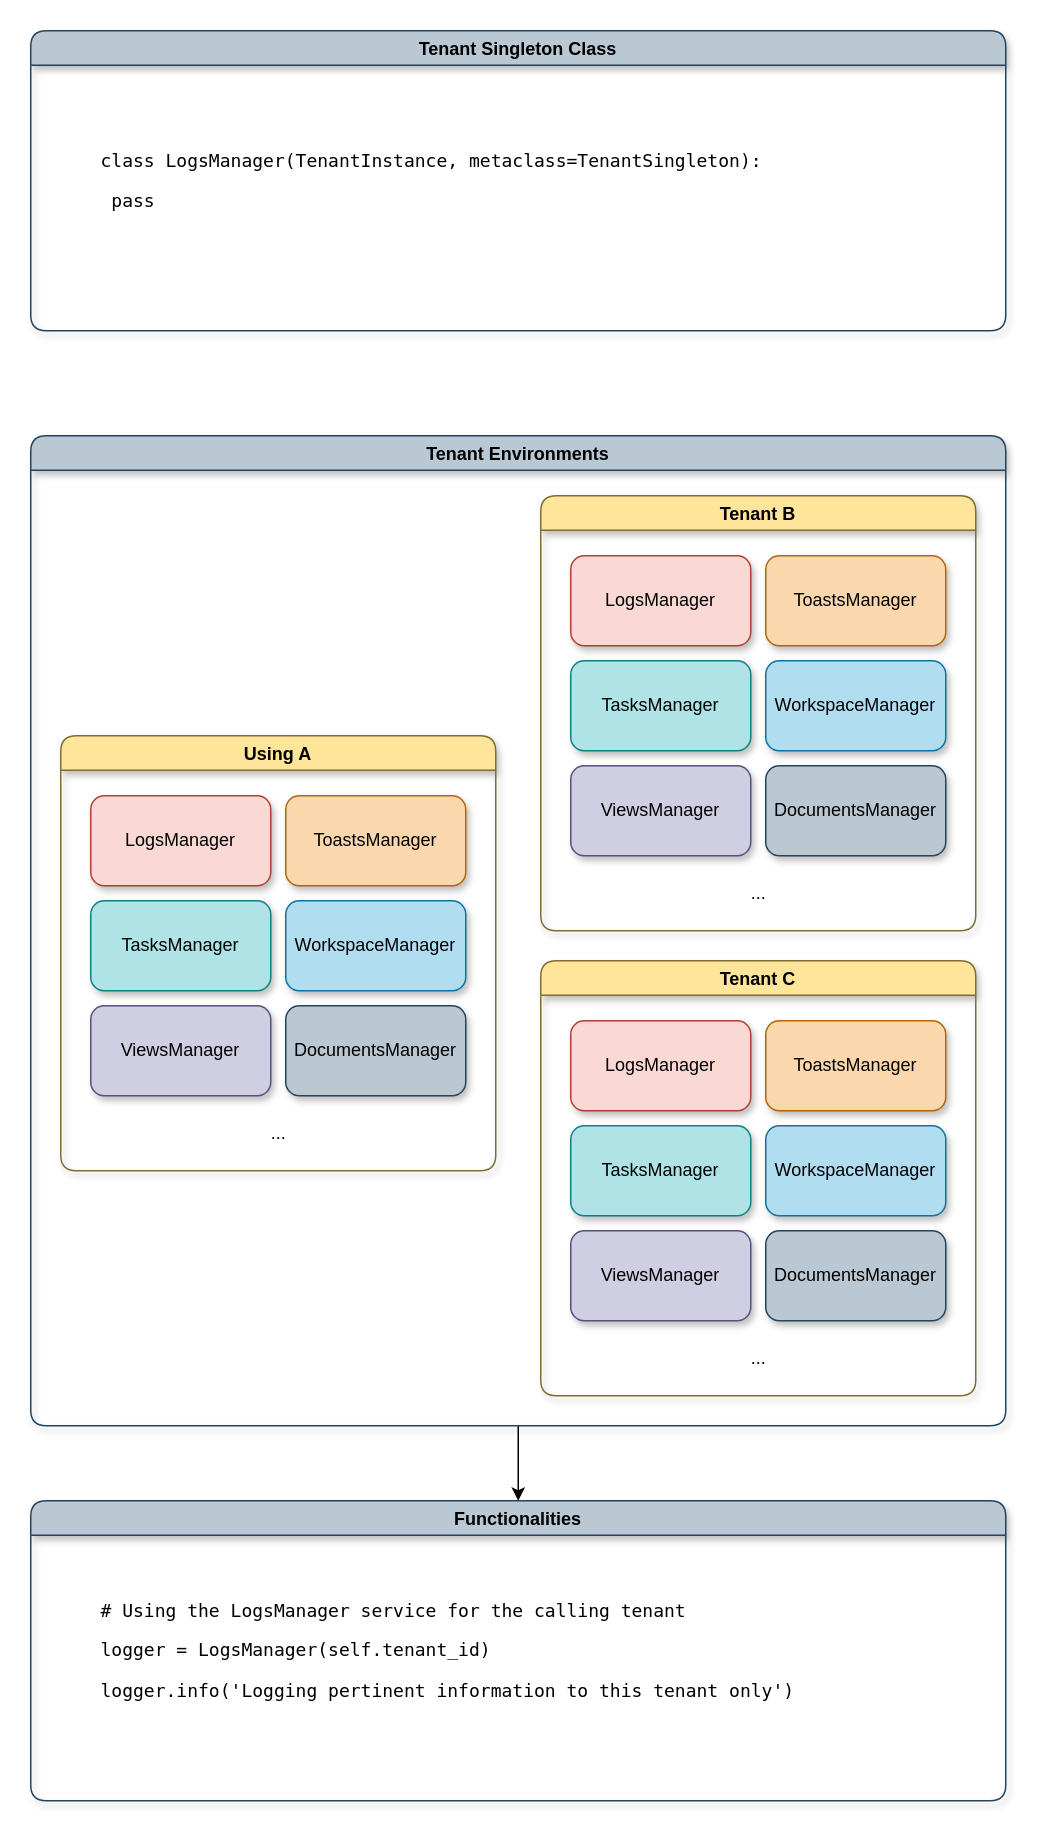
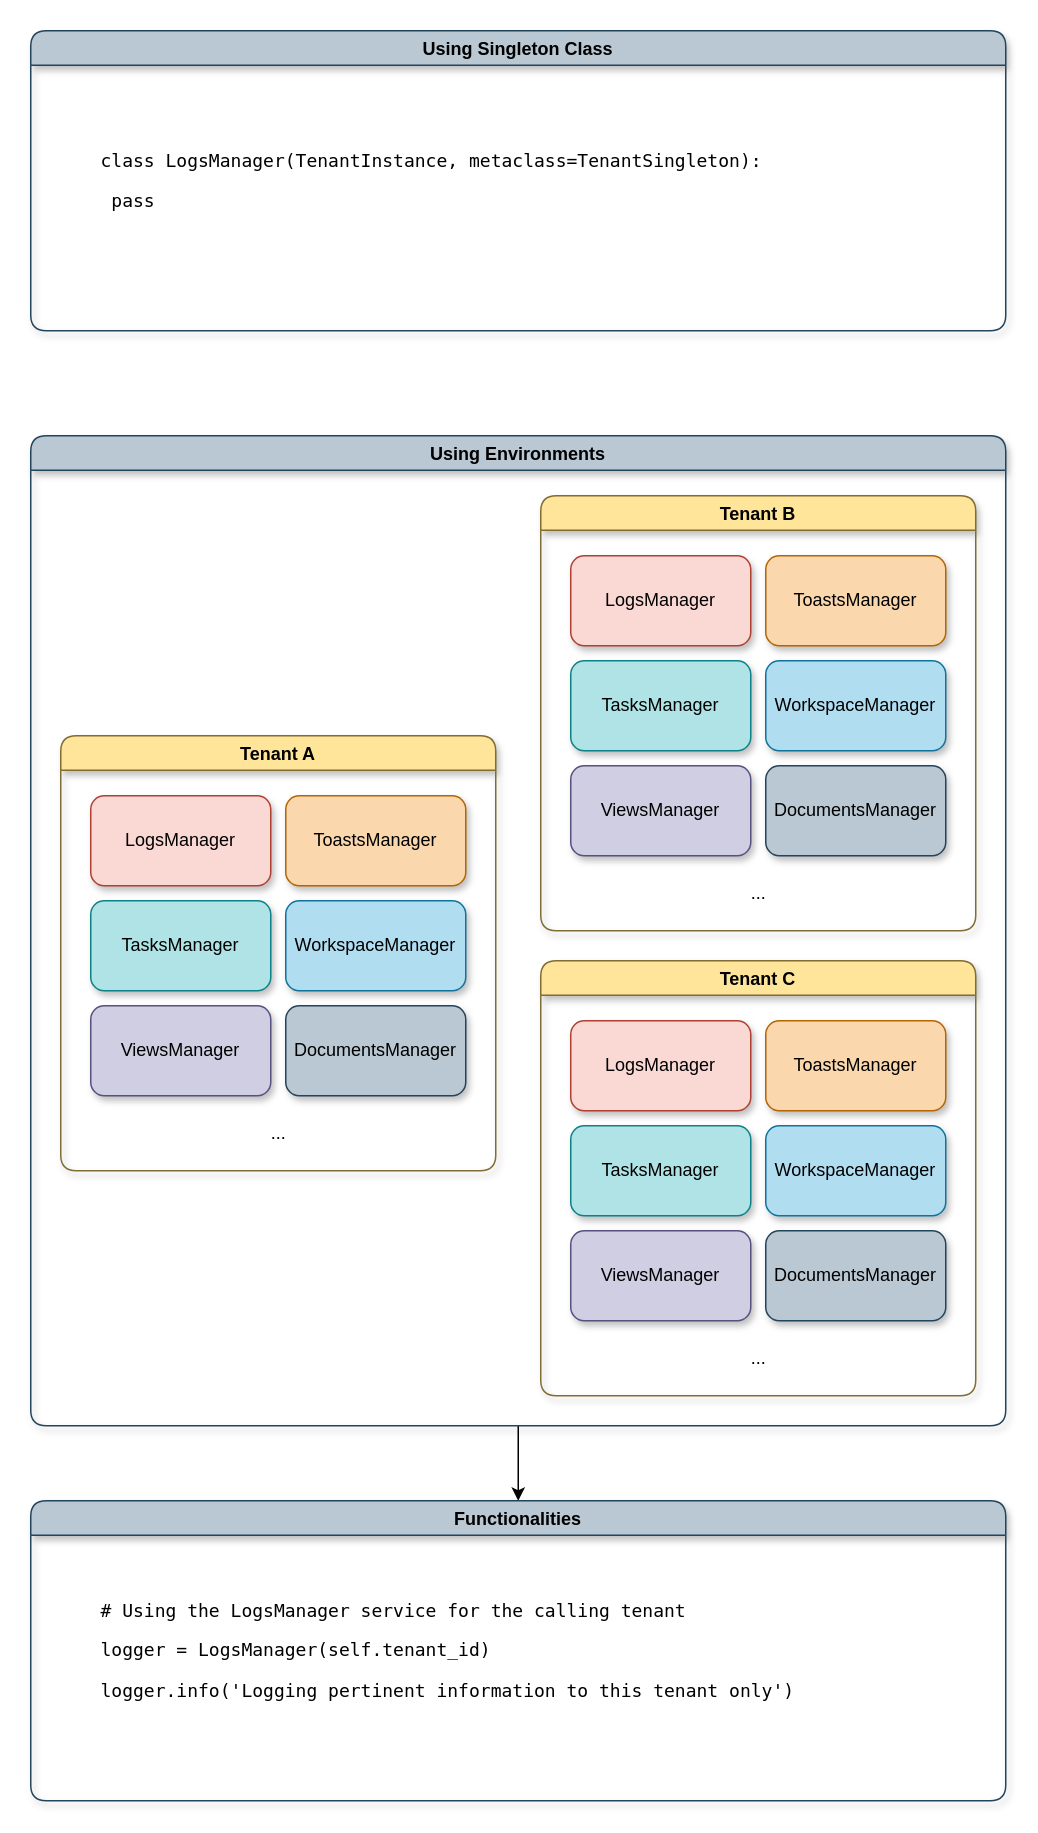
(518, 49) -> (518, 49)
(518, 454) -> (518, 454)
(278, 754) -> (278, 754)
